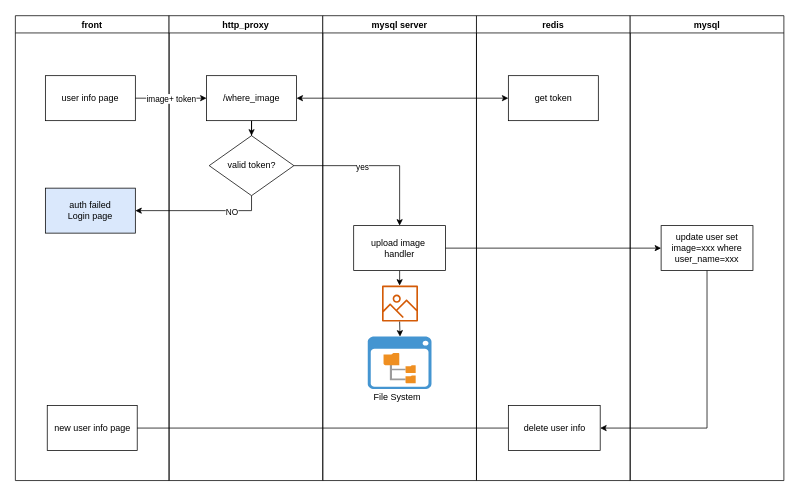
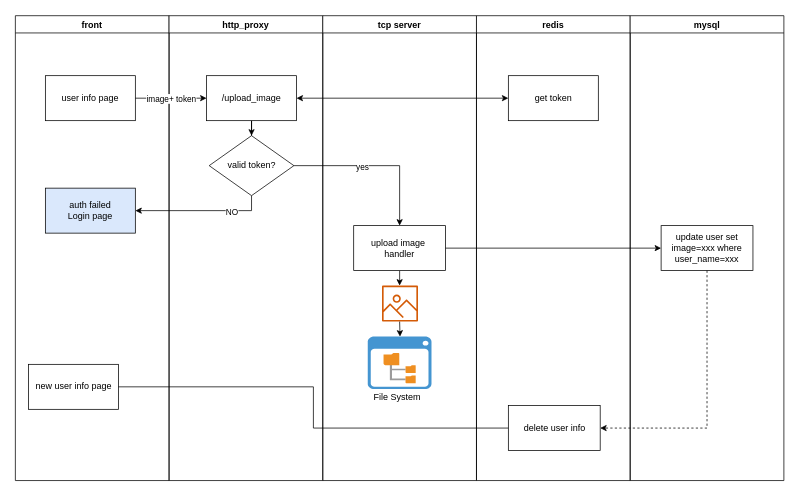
(399, 24) -> (399, 24)
(252, 98) -> (252, 98)
(707, 400) -> (707, 400)
(92, 428) -> (74, 387)
